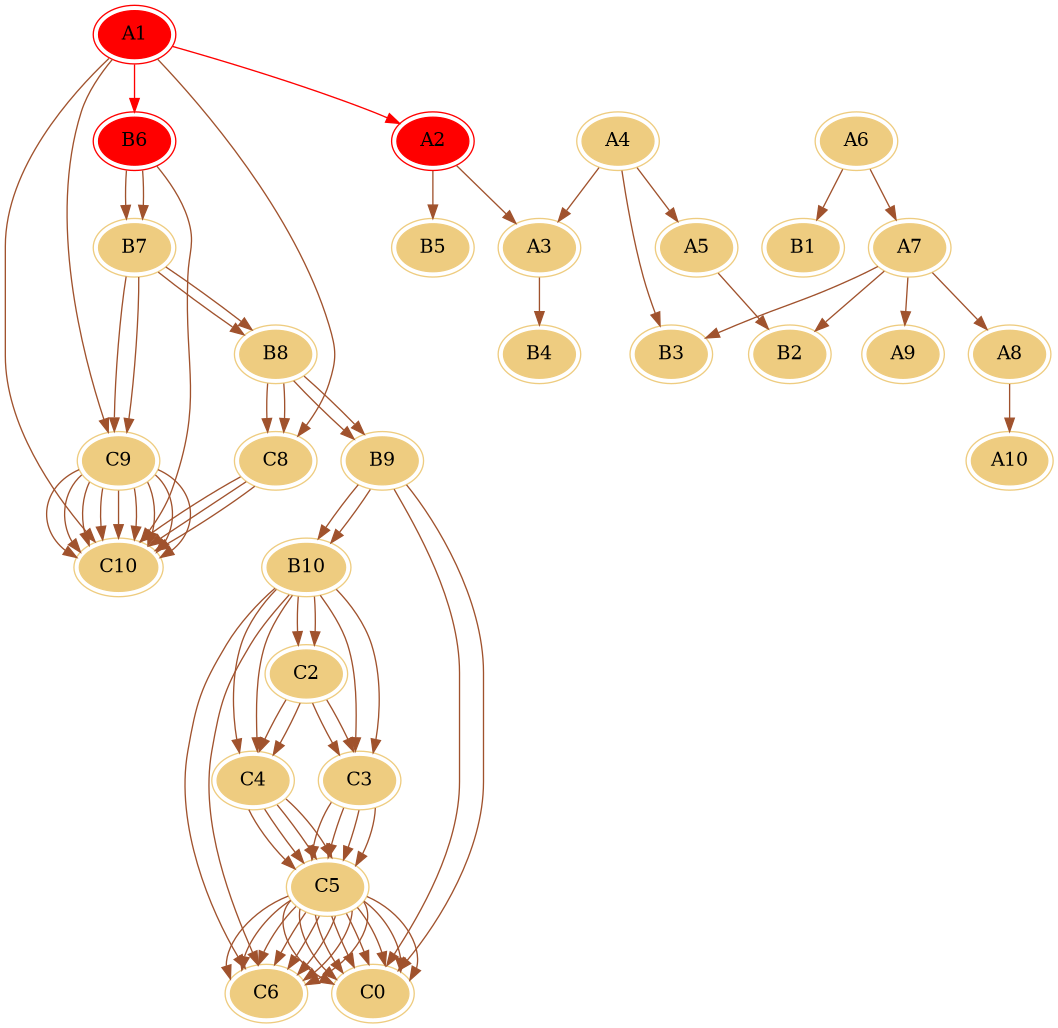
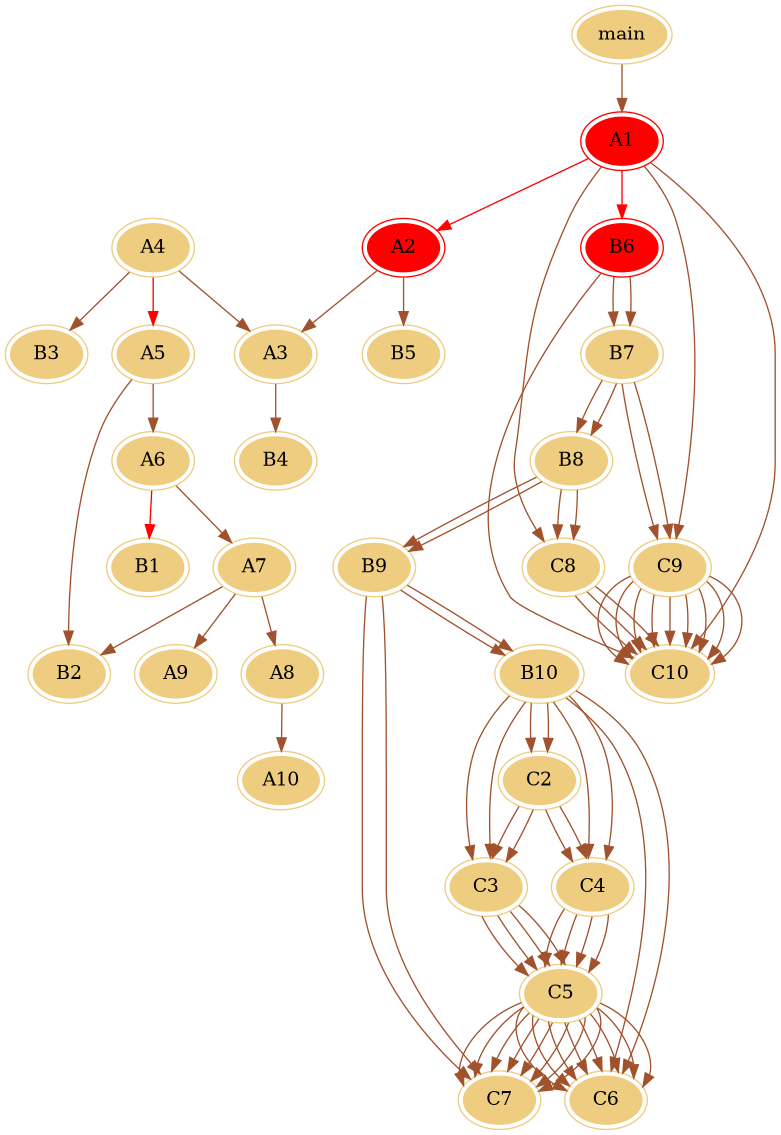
none -> (622, 35)
(833, 188) -> (151, 508)
(653, 189) -> (153, 294)
(799, 301) -> none
none -> (153, 401)
(373, 994) -> (499, 1100)
